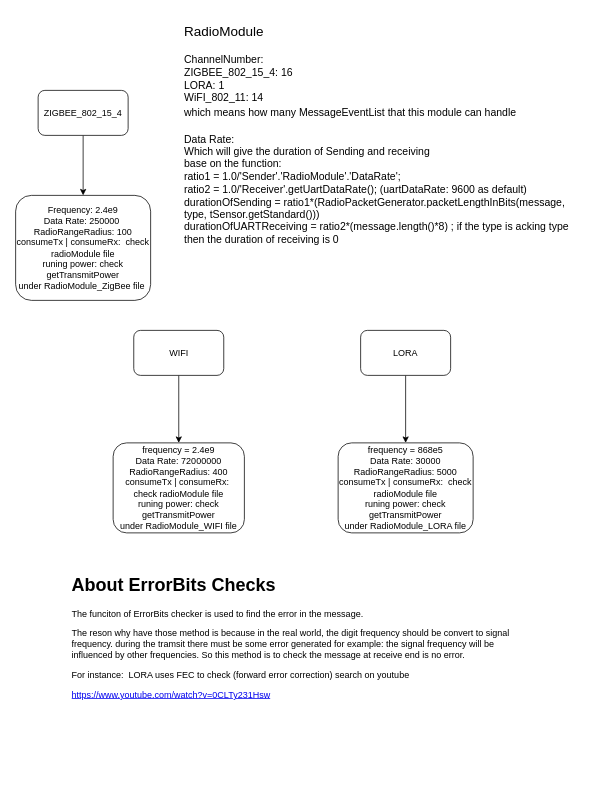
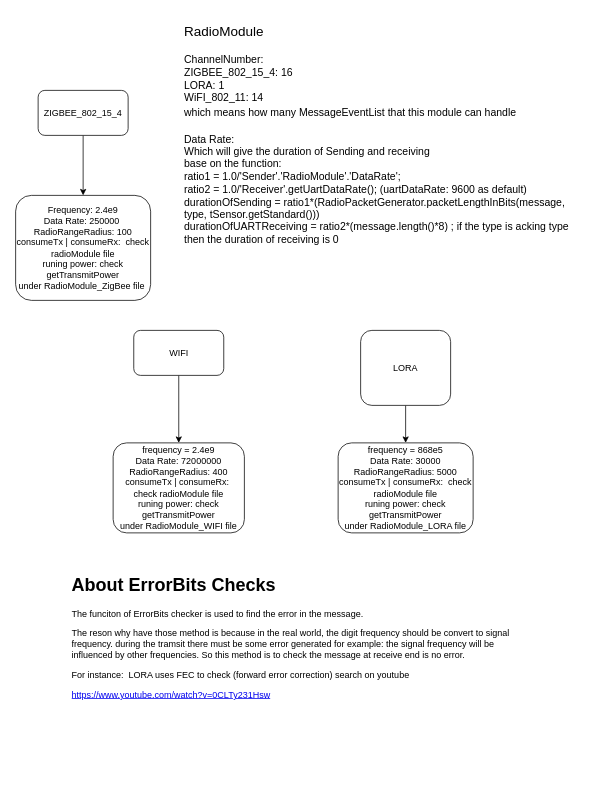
(405, 353) -> (405, 368)
